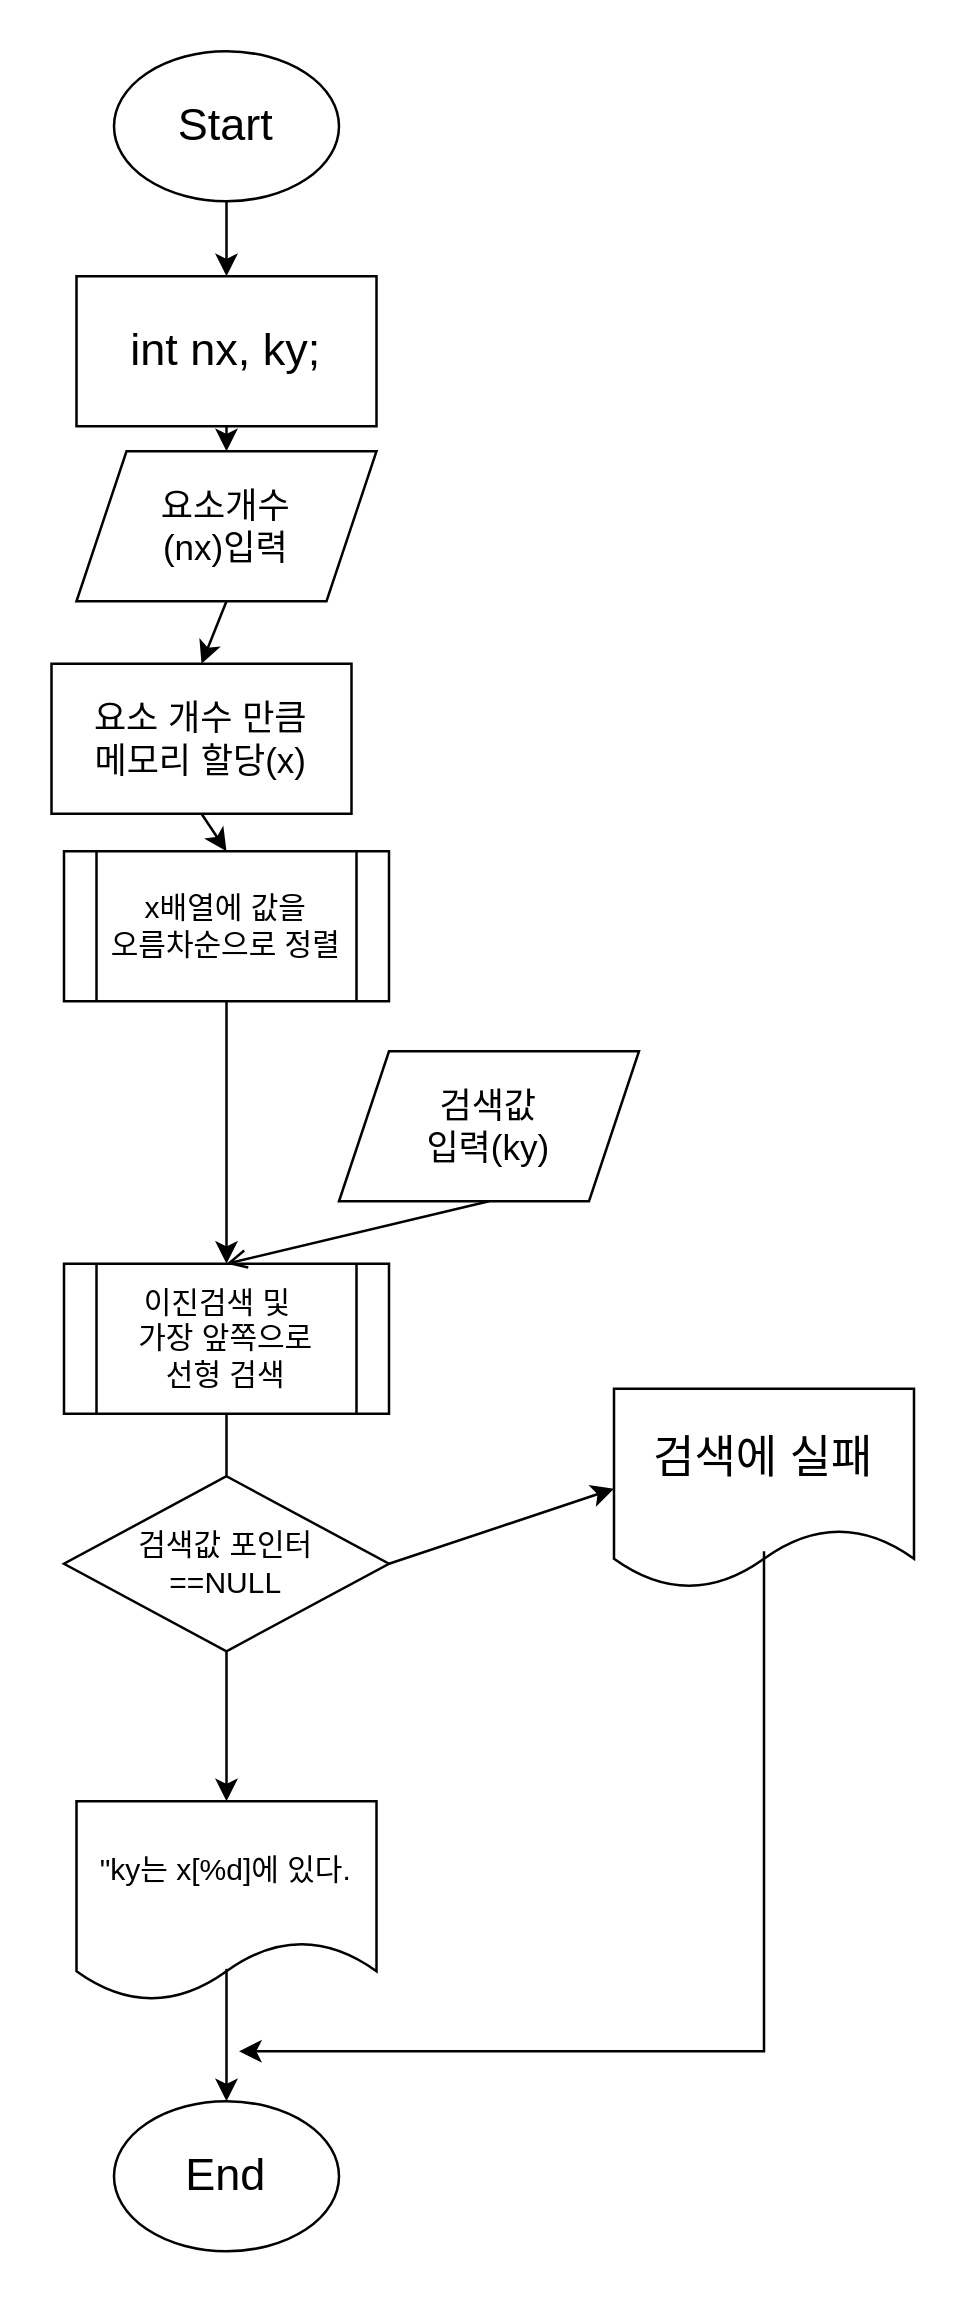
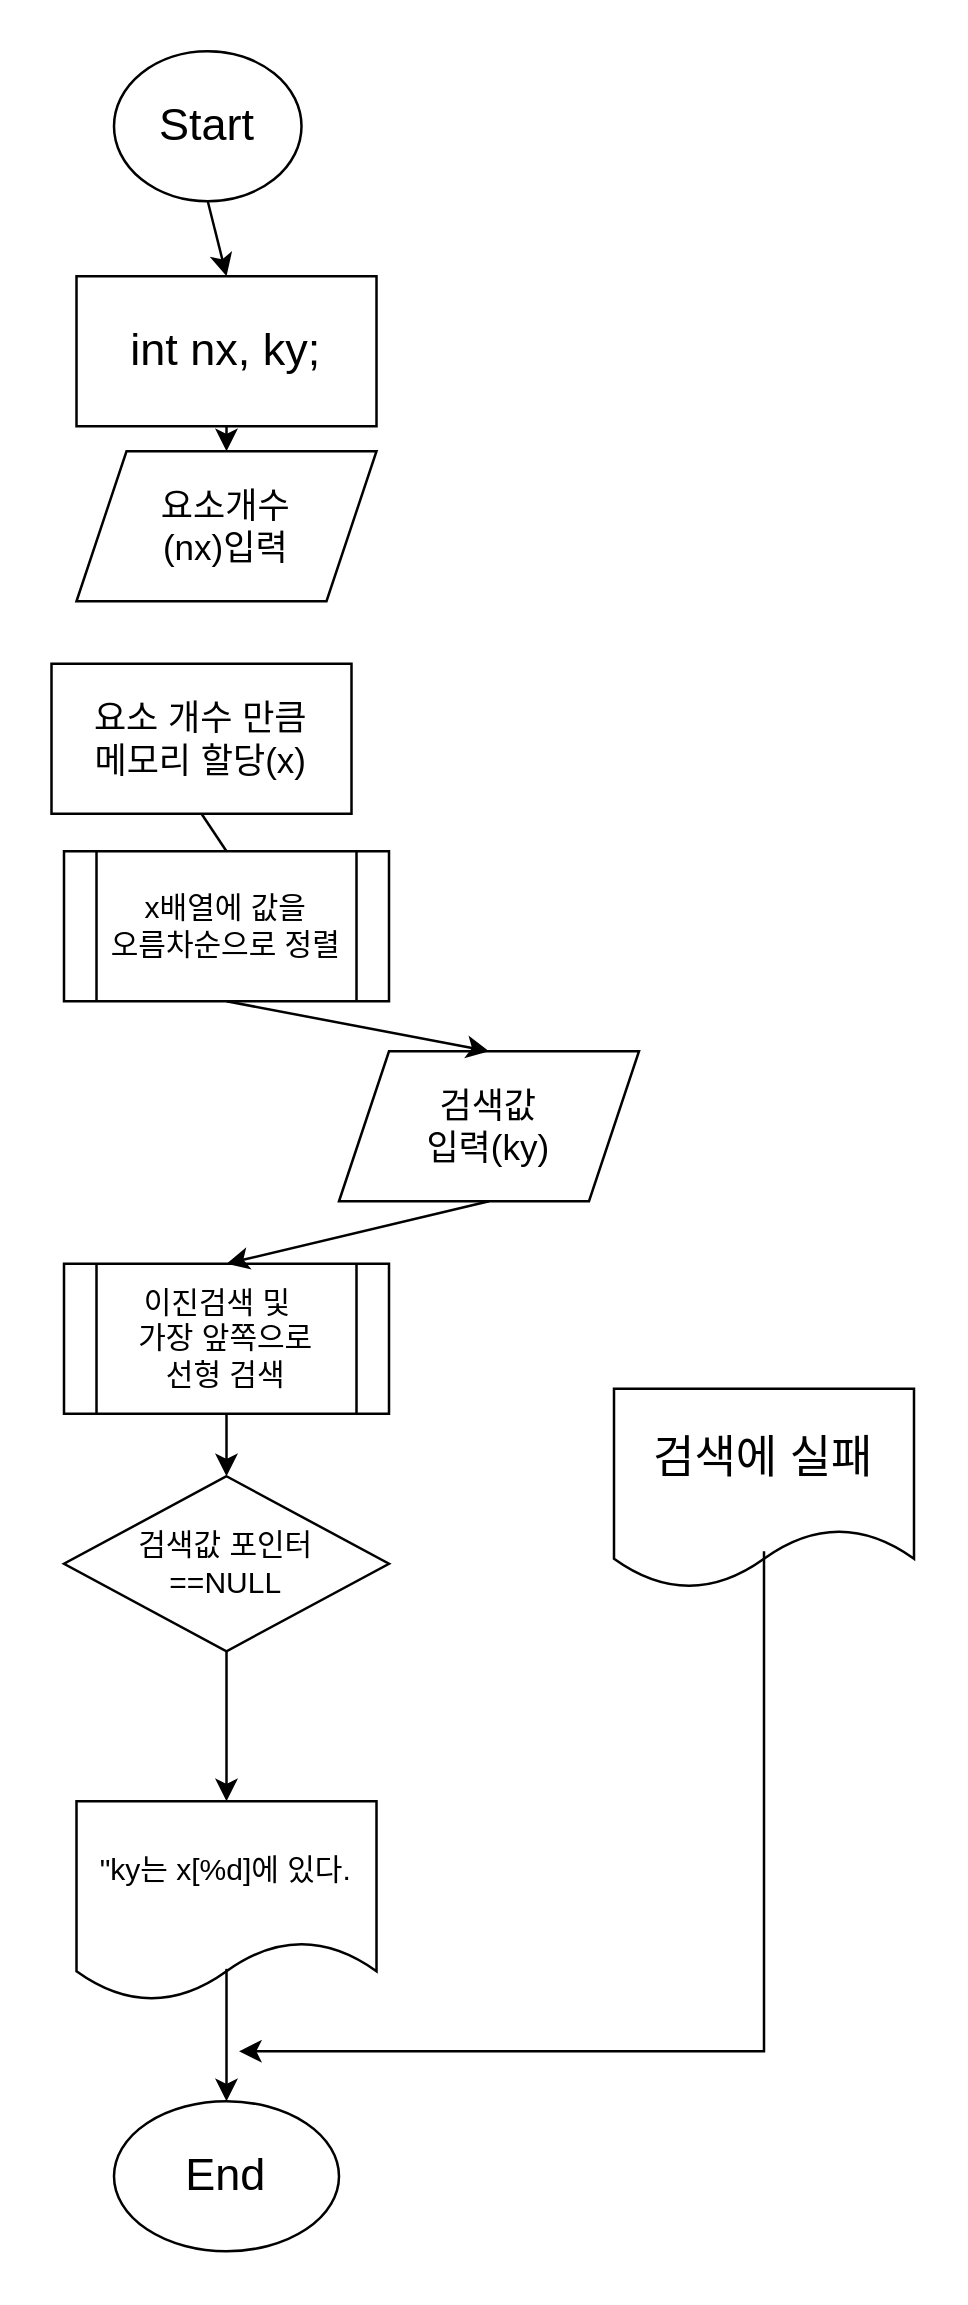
(226, 126) -> (208, 126)
(217, 625) -> none
(216, 836) -> (221, 843)
(226, 1125) -> (349, 1025)
(241, 1260) -> (244, 1260)
(226, 1464) -> (226, 1458)
(493, 1529) -> none
